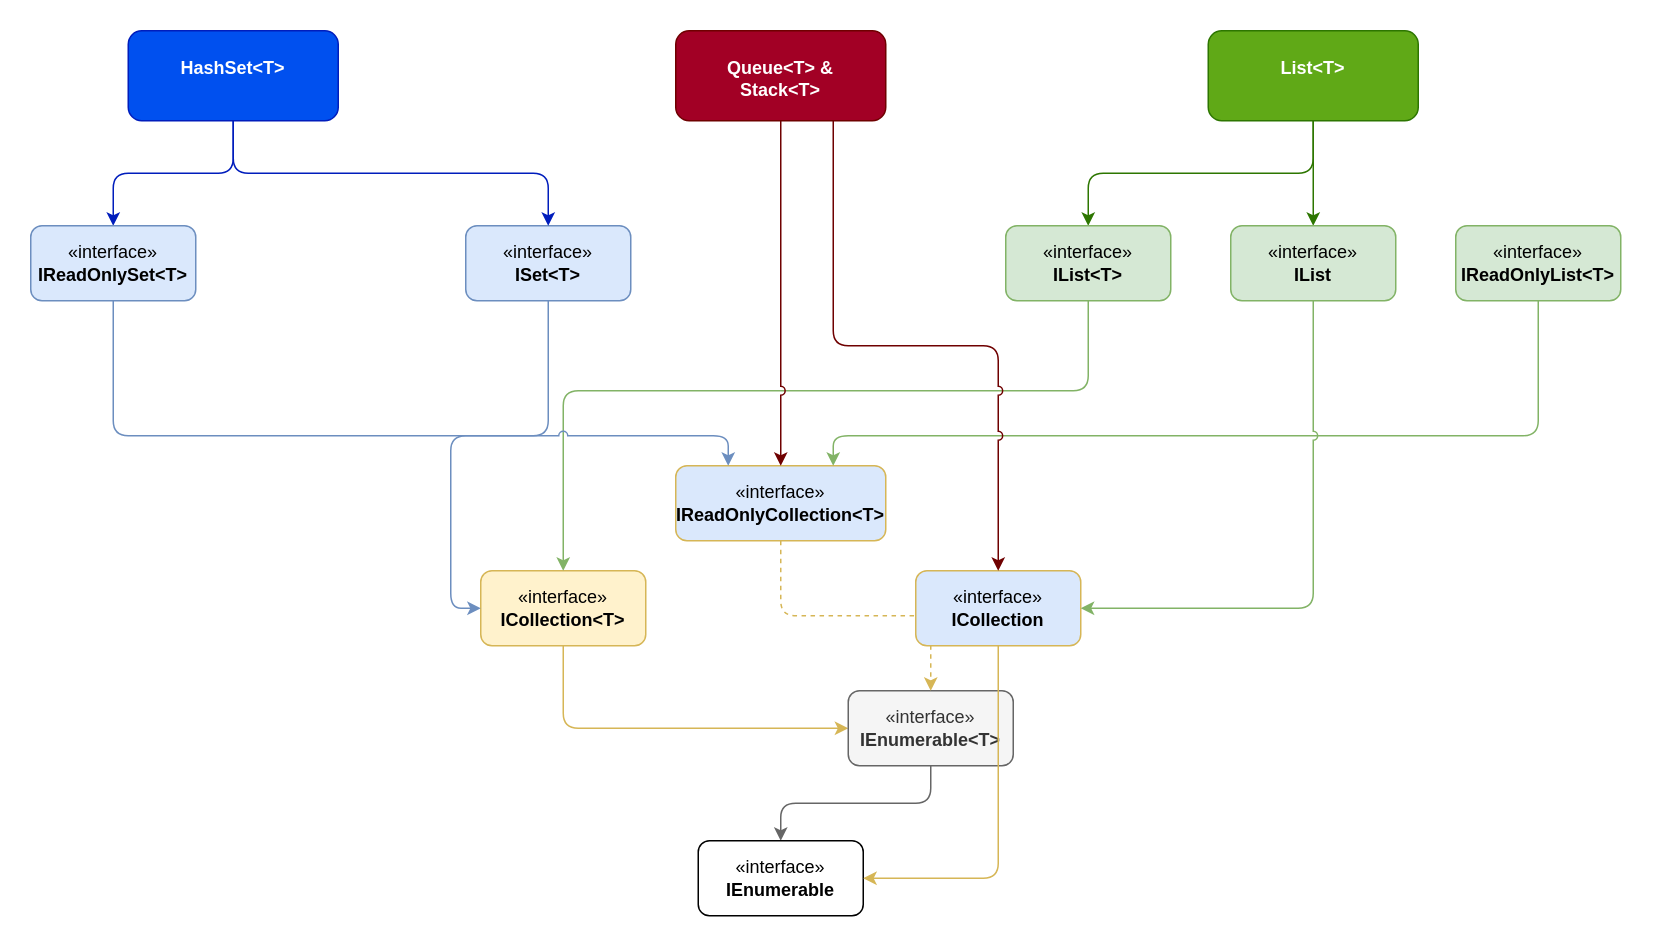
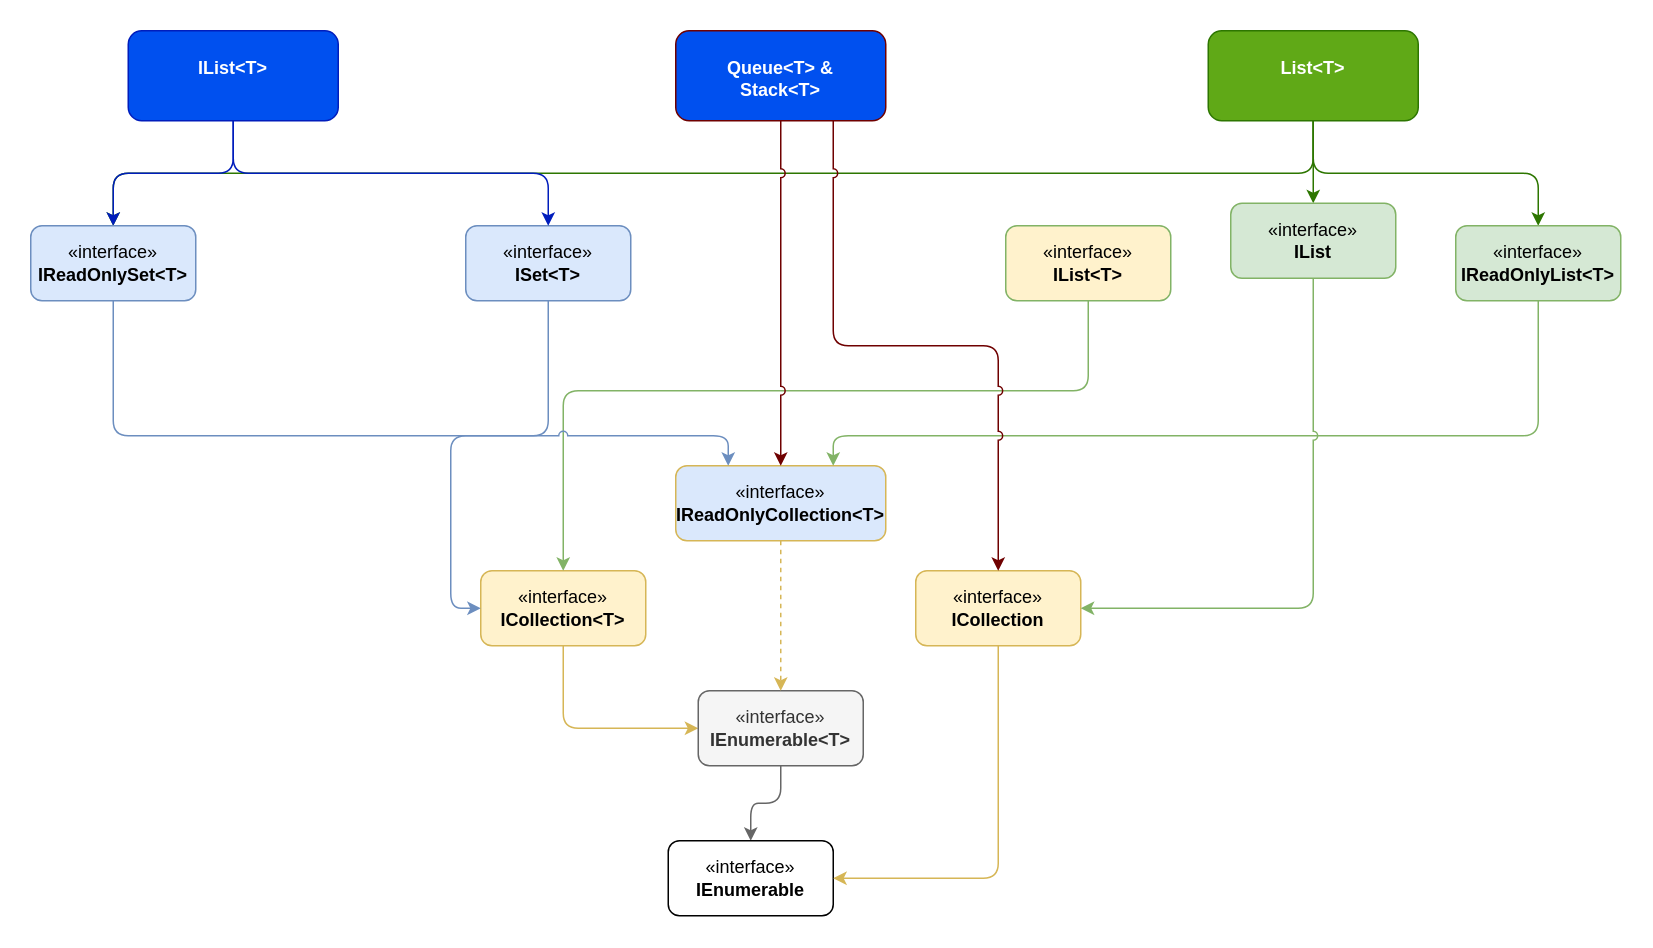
(179, 42) -> (166, 42)
(781, 76) -> (781, 76)
none -> (1443, 173)
(1088, 192) -> (970, 173)
(1088, 263) -> (1088, 263)
(1313, 263) -> (1313, 241)
(998, 608) -> (998, 608)
(931, 728) -> (781, 728)
(781, 878) -> (751, 878)
